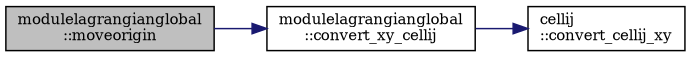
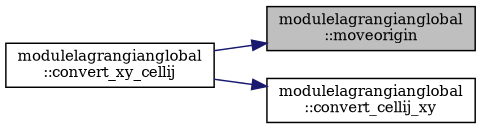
(233, 29) -> (233, 48)
(606, 29) -> (371, 100)
